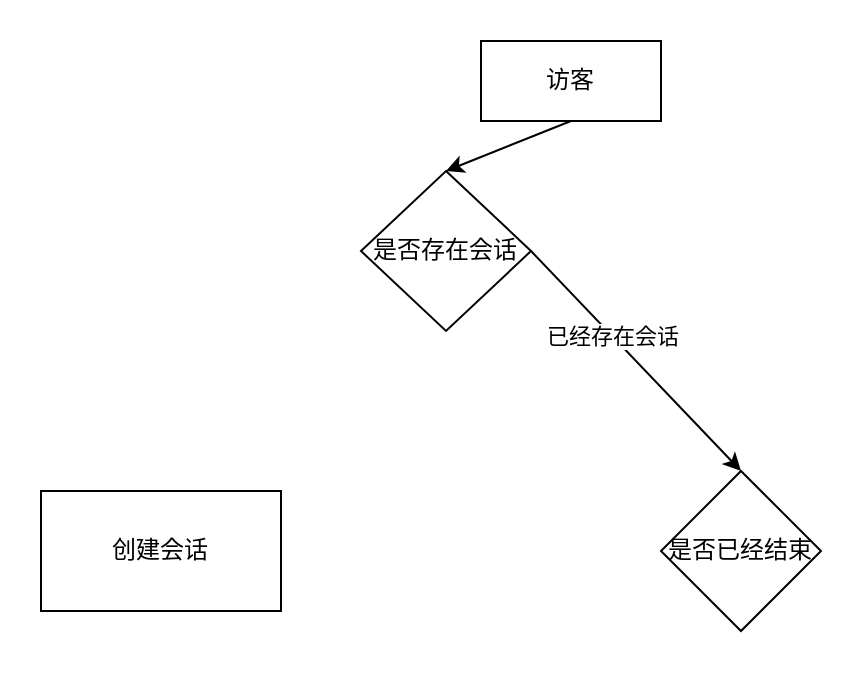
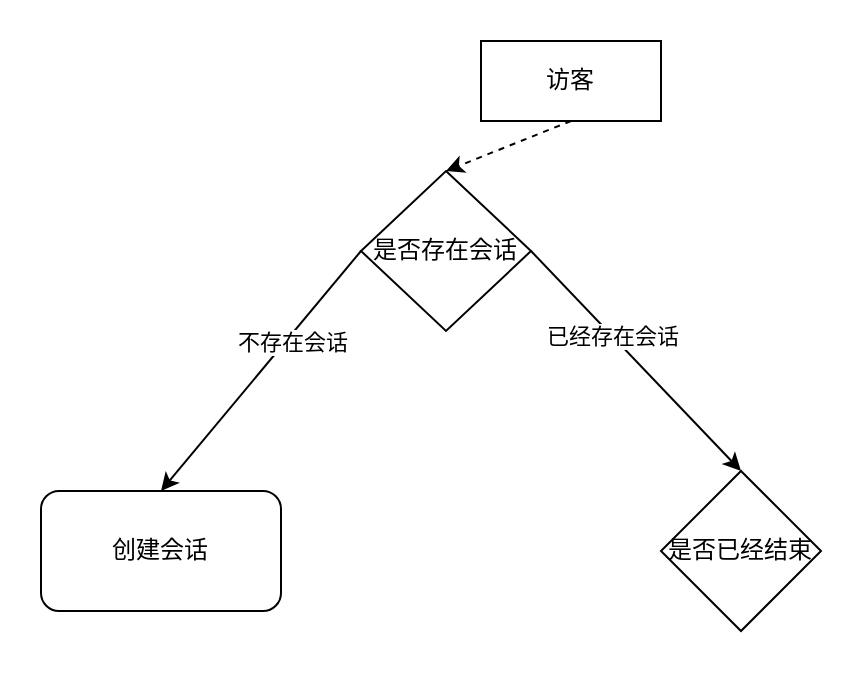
(513, 144) -> (513, 144)
none -> (265, 366)
(161, 551) -> (161, 551)
